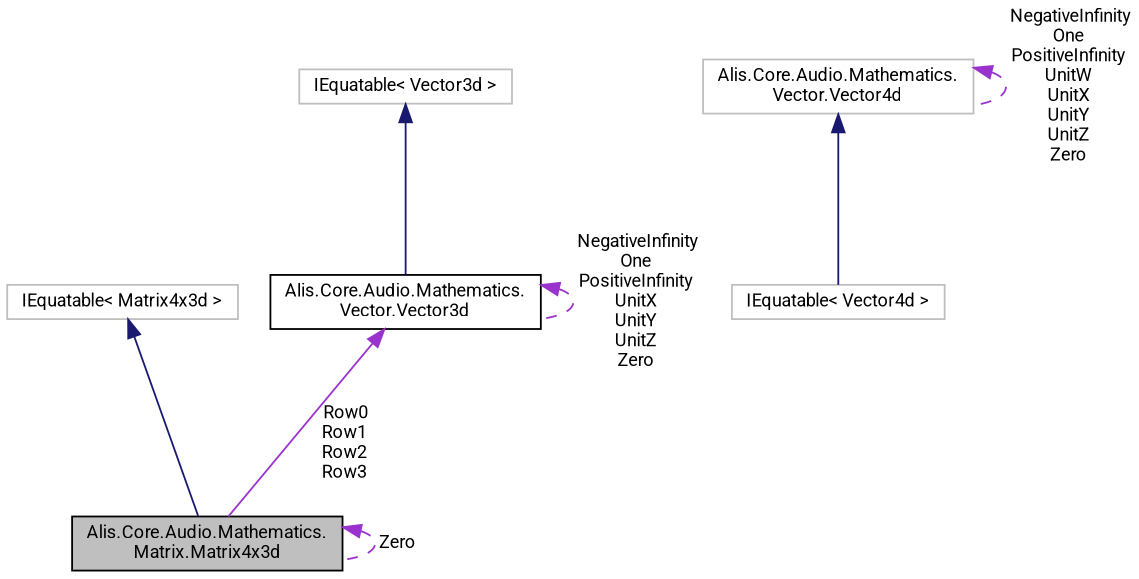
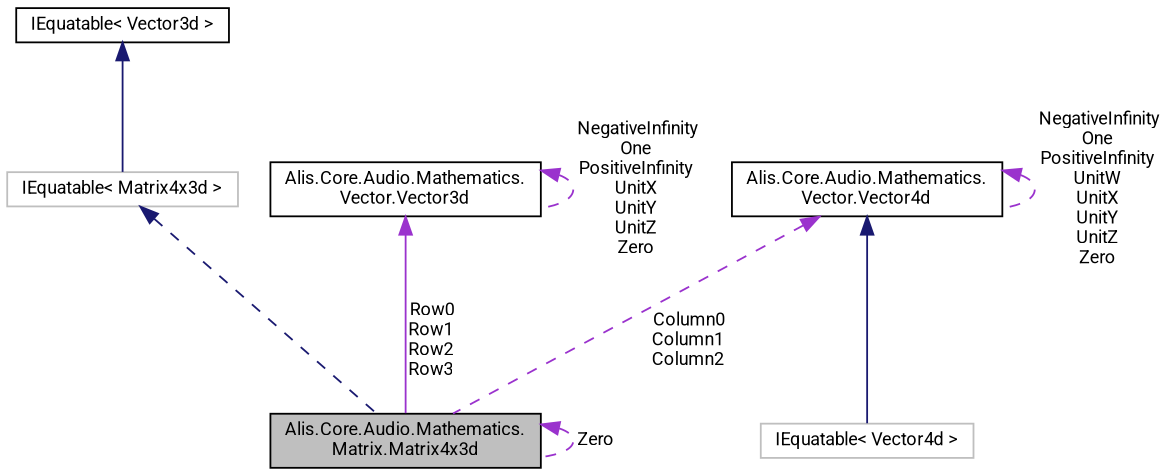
(406, 87) -> (123, 25)
(838, 87) -> (867, 189)
(406, 198) -> (123, 116)
none -> (628, 319)
(166, 426) -> (265, 316)
